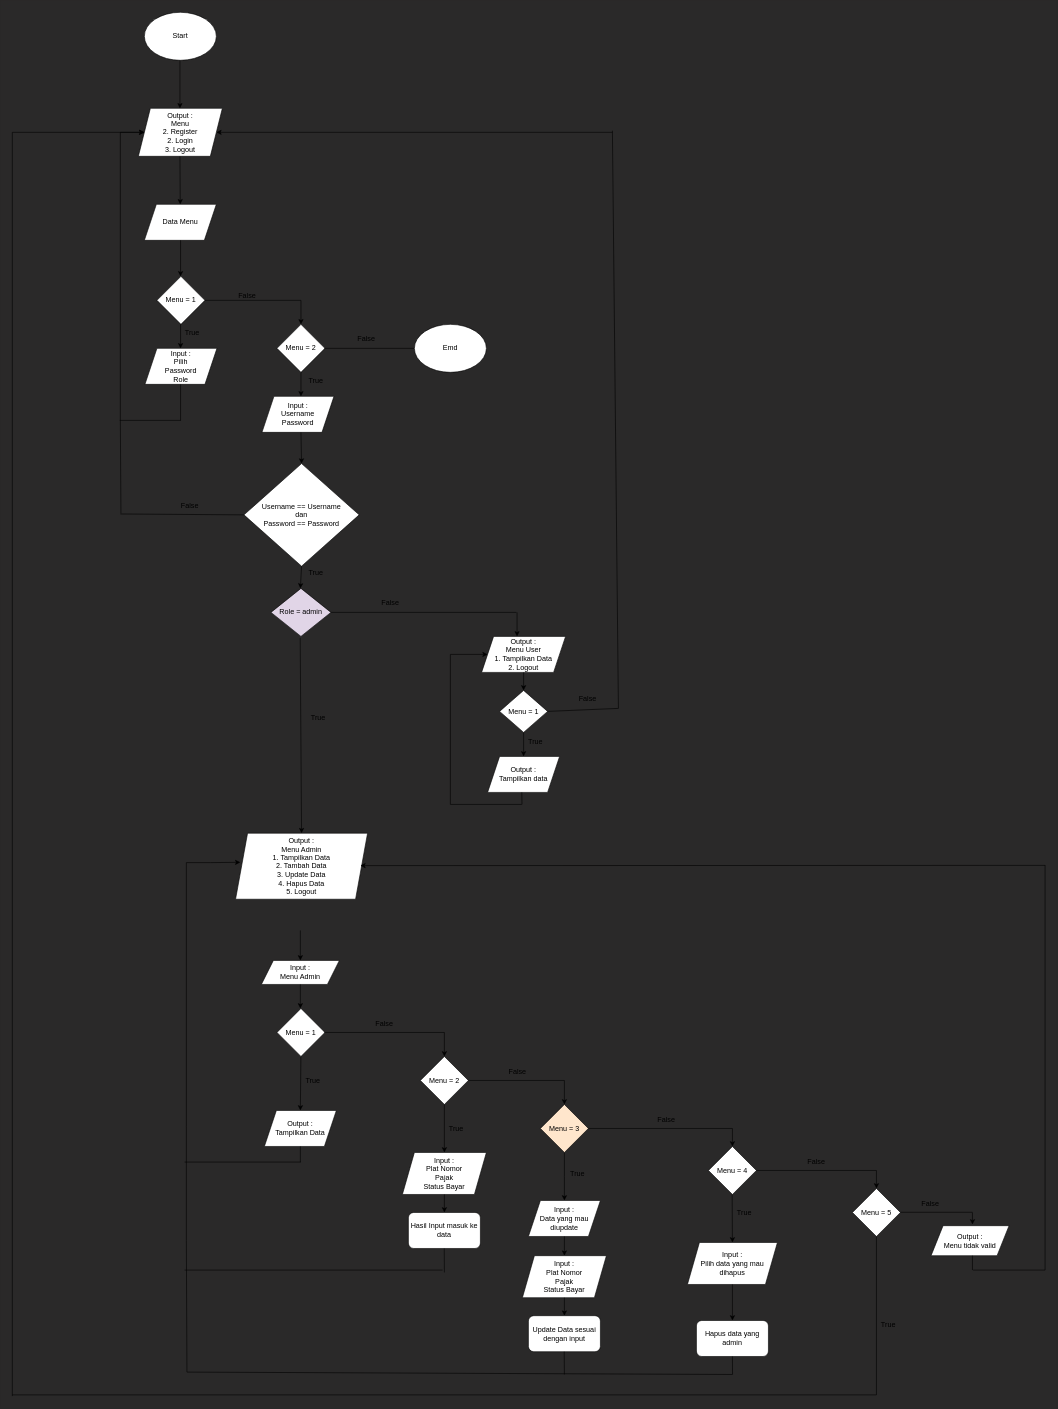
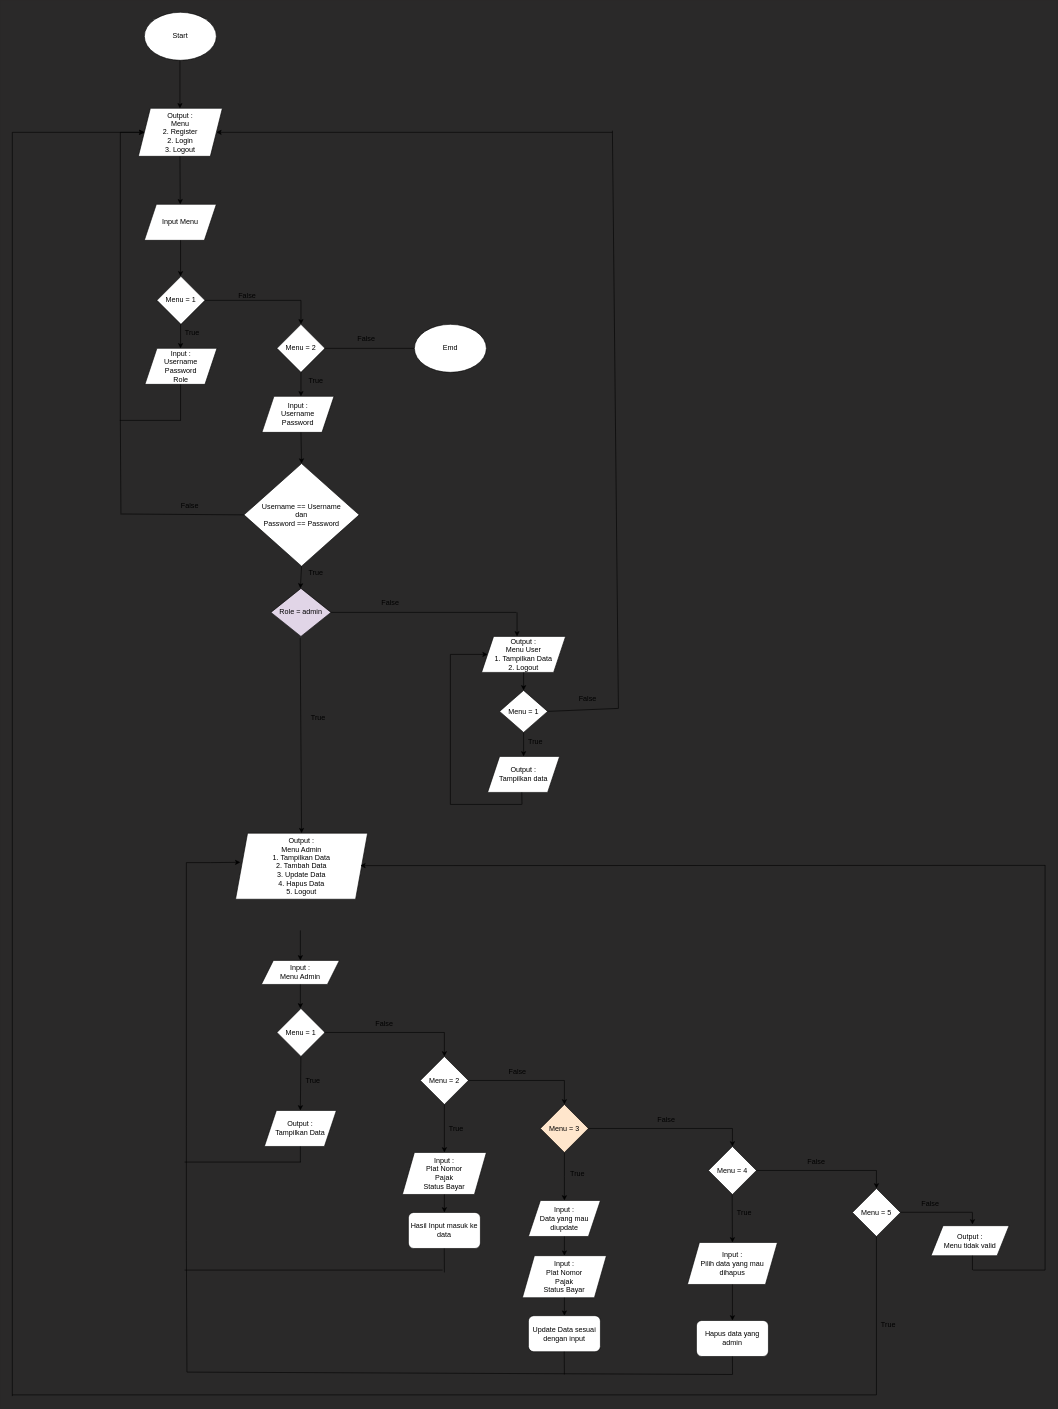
(180, 222) -> (180, 222)
(181, 366) -> (181, 366)
